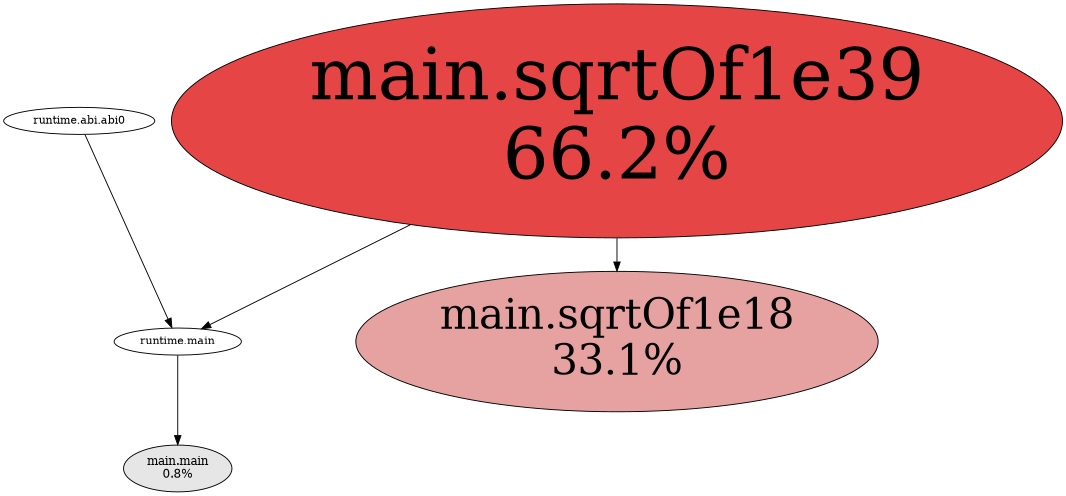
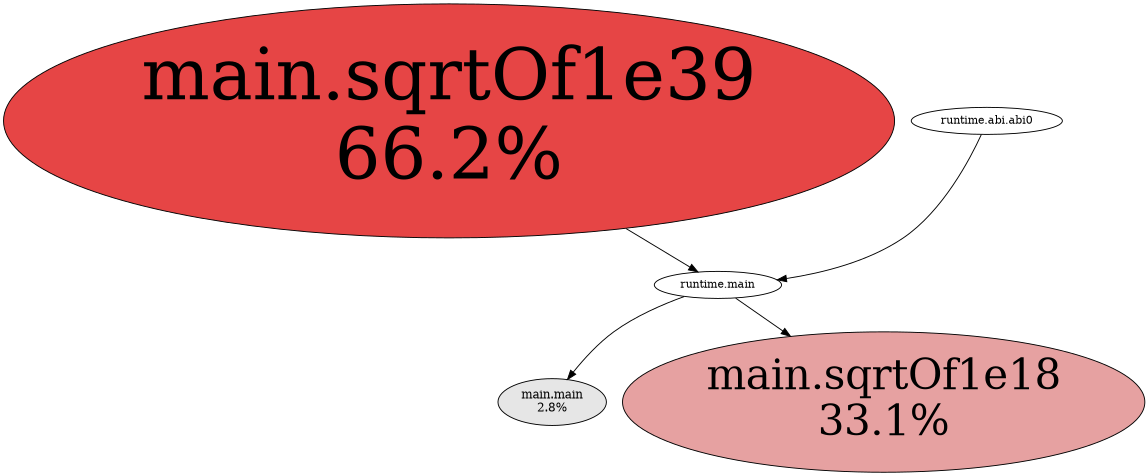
(617, 250) -> (759, 315)
(178, 468) -> (552, 402)
